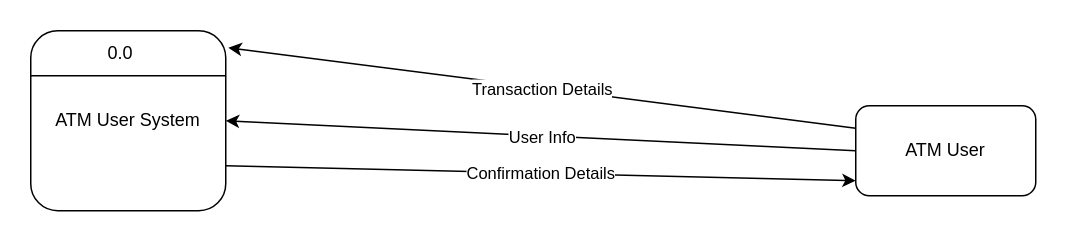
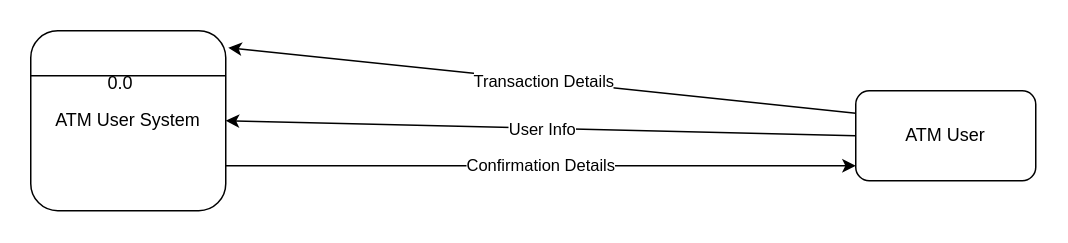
(121, 53) -> (121, 83)
(946, 151) -> (946, 136)
